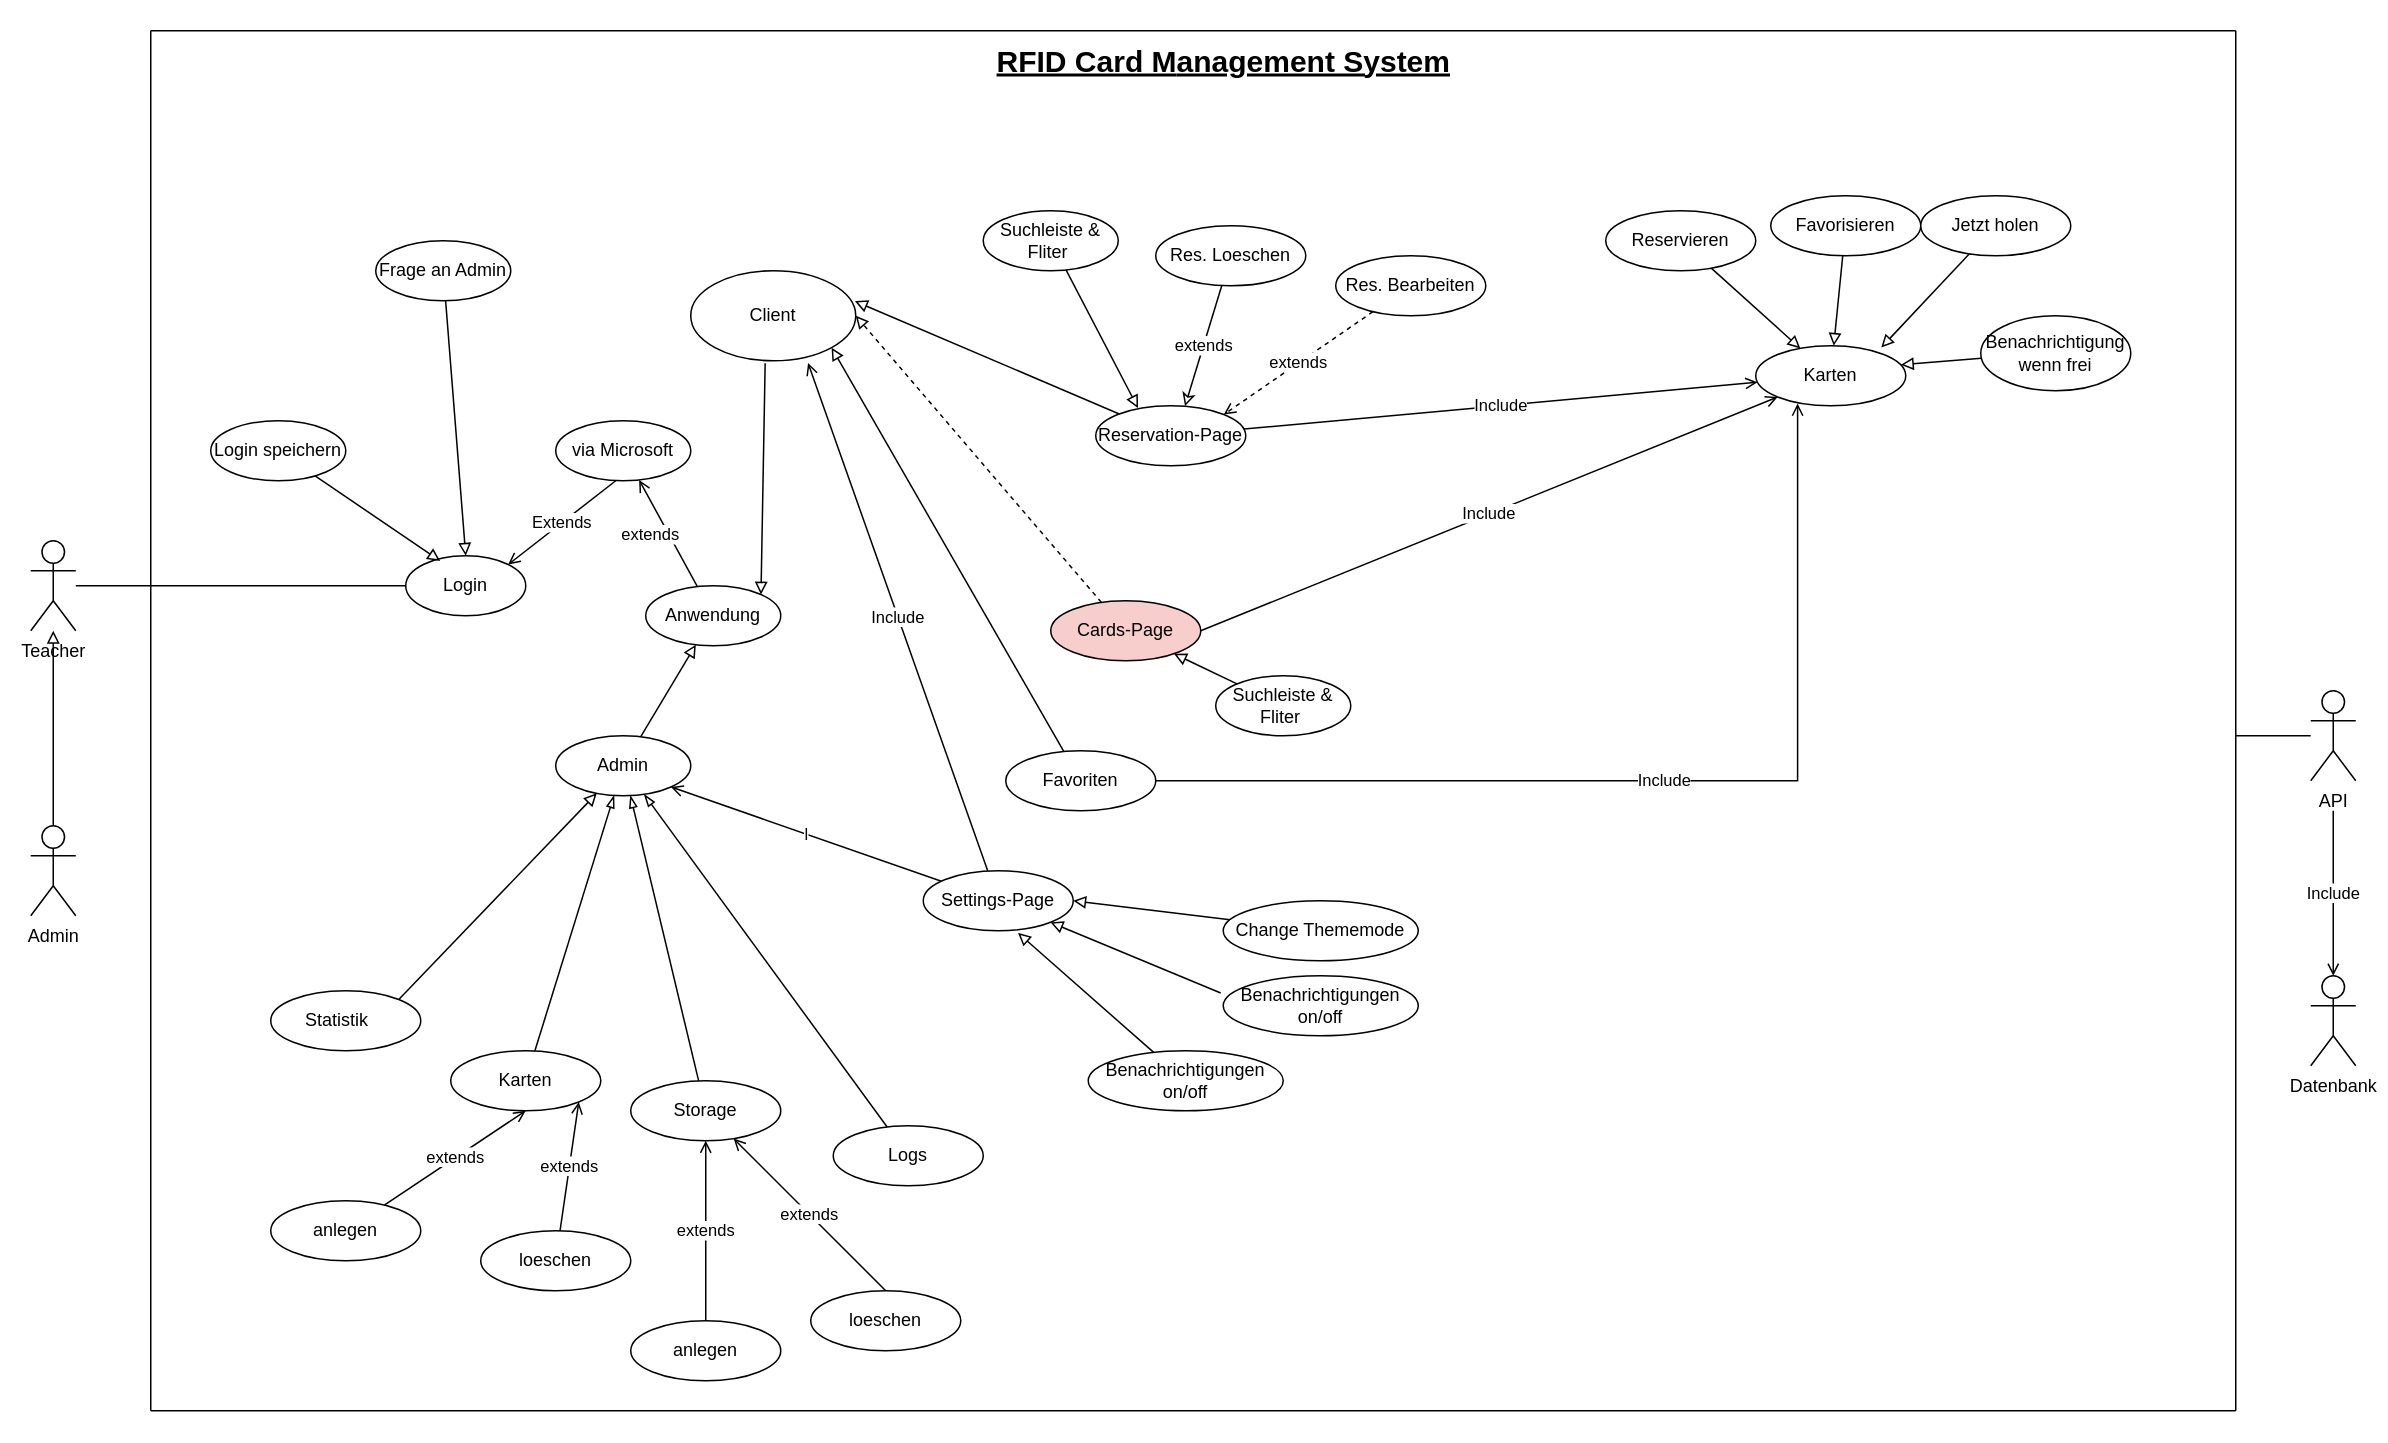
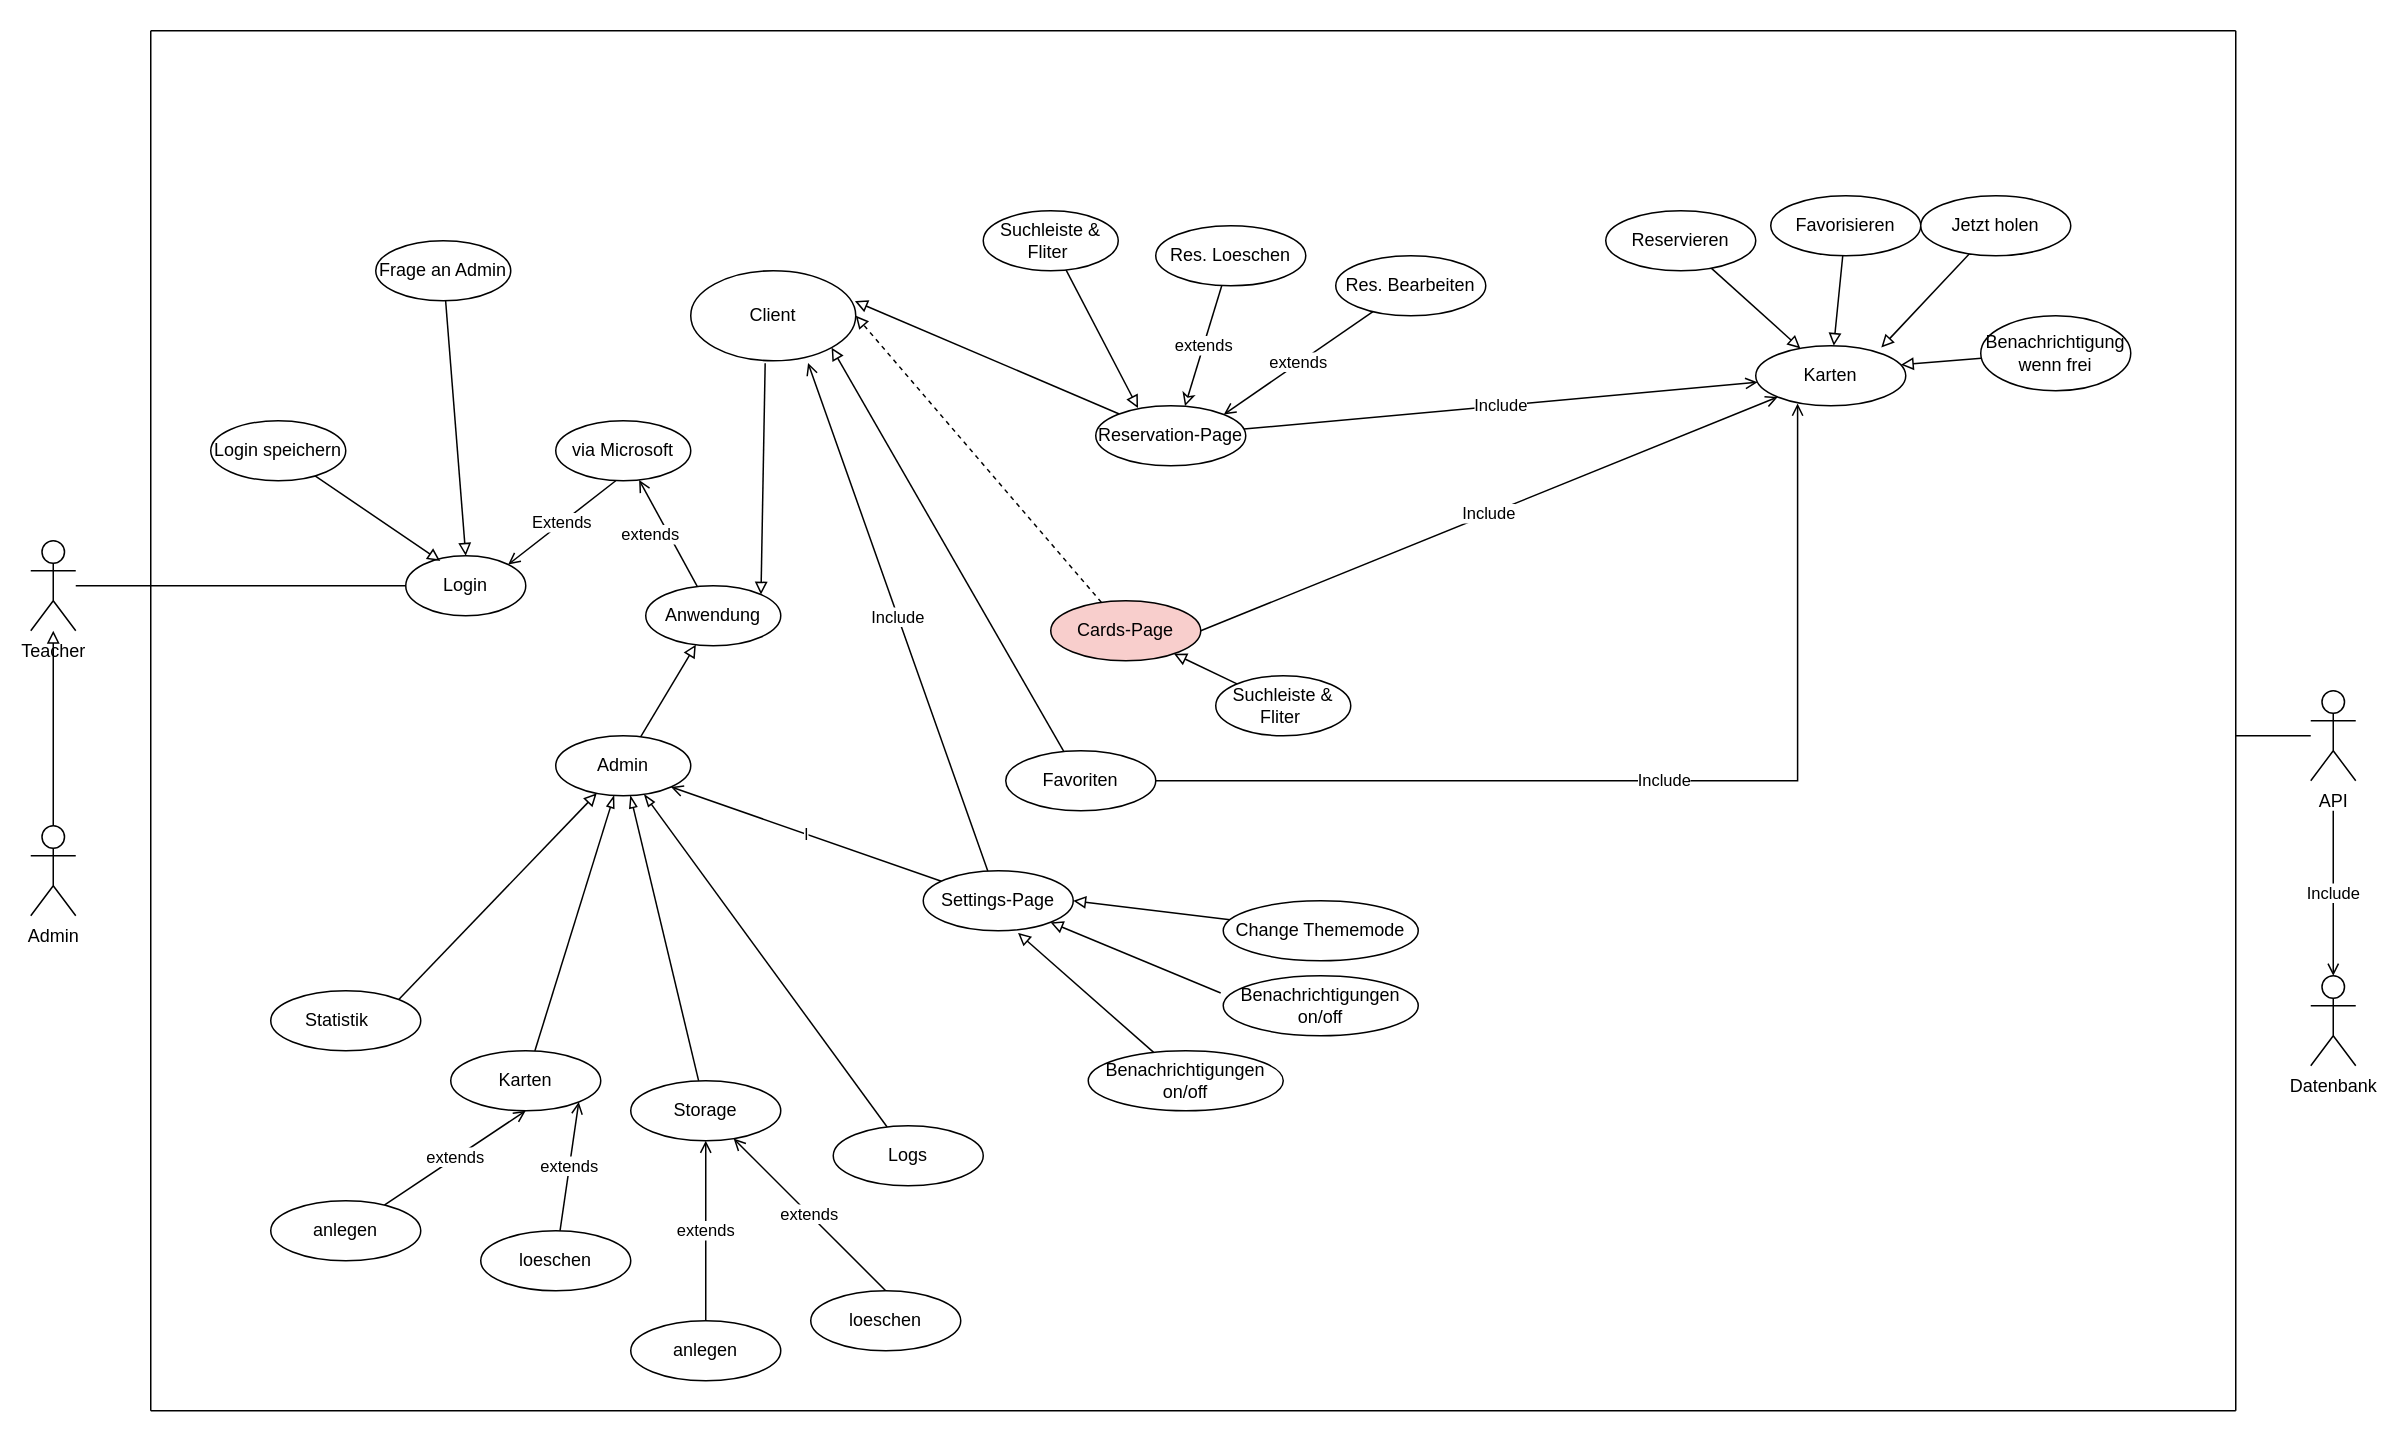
(1223, 61) -> none
(1257, 392) -> (1257, 392)
